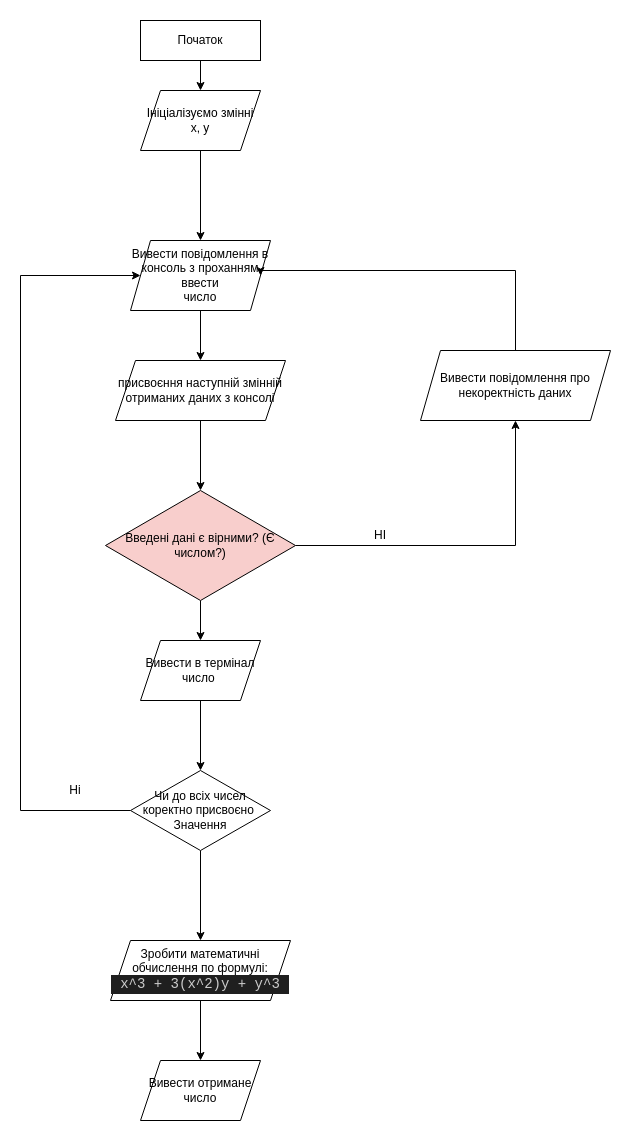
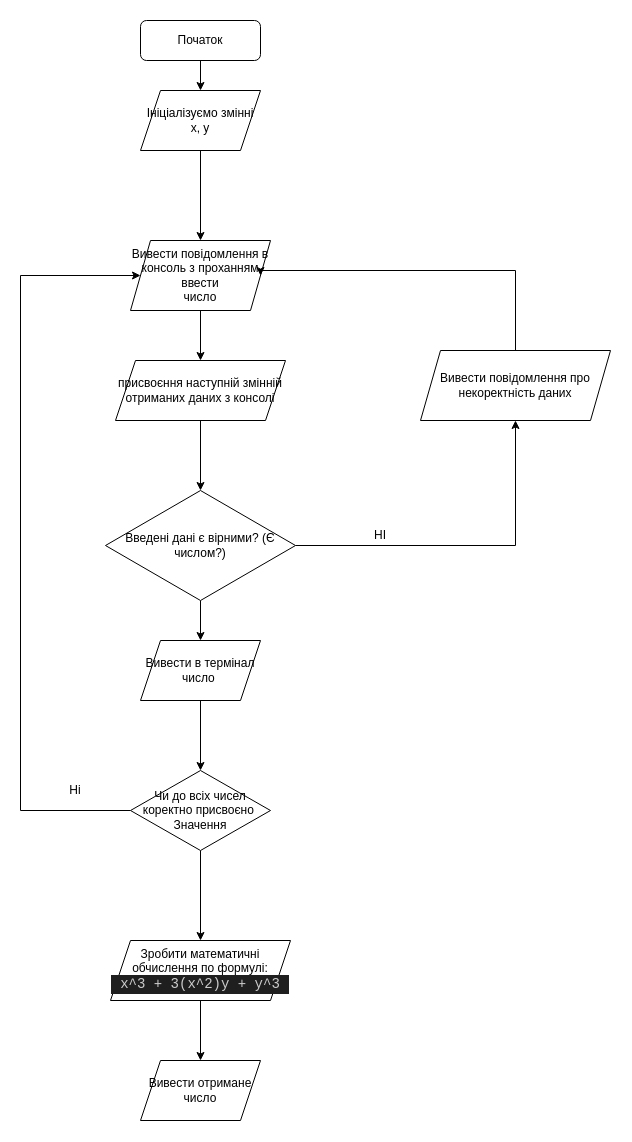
(201, 41) -> (201, 41)
(201, 546) -> (201, 546)
